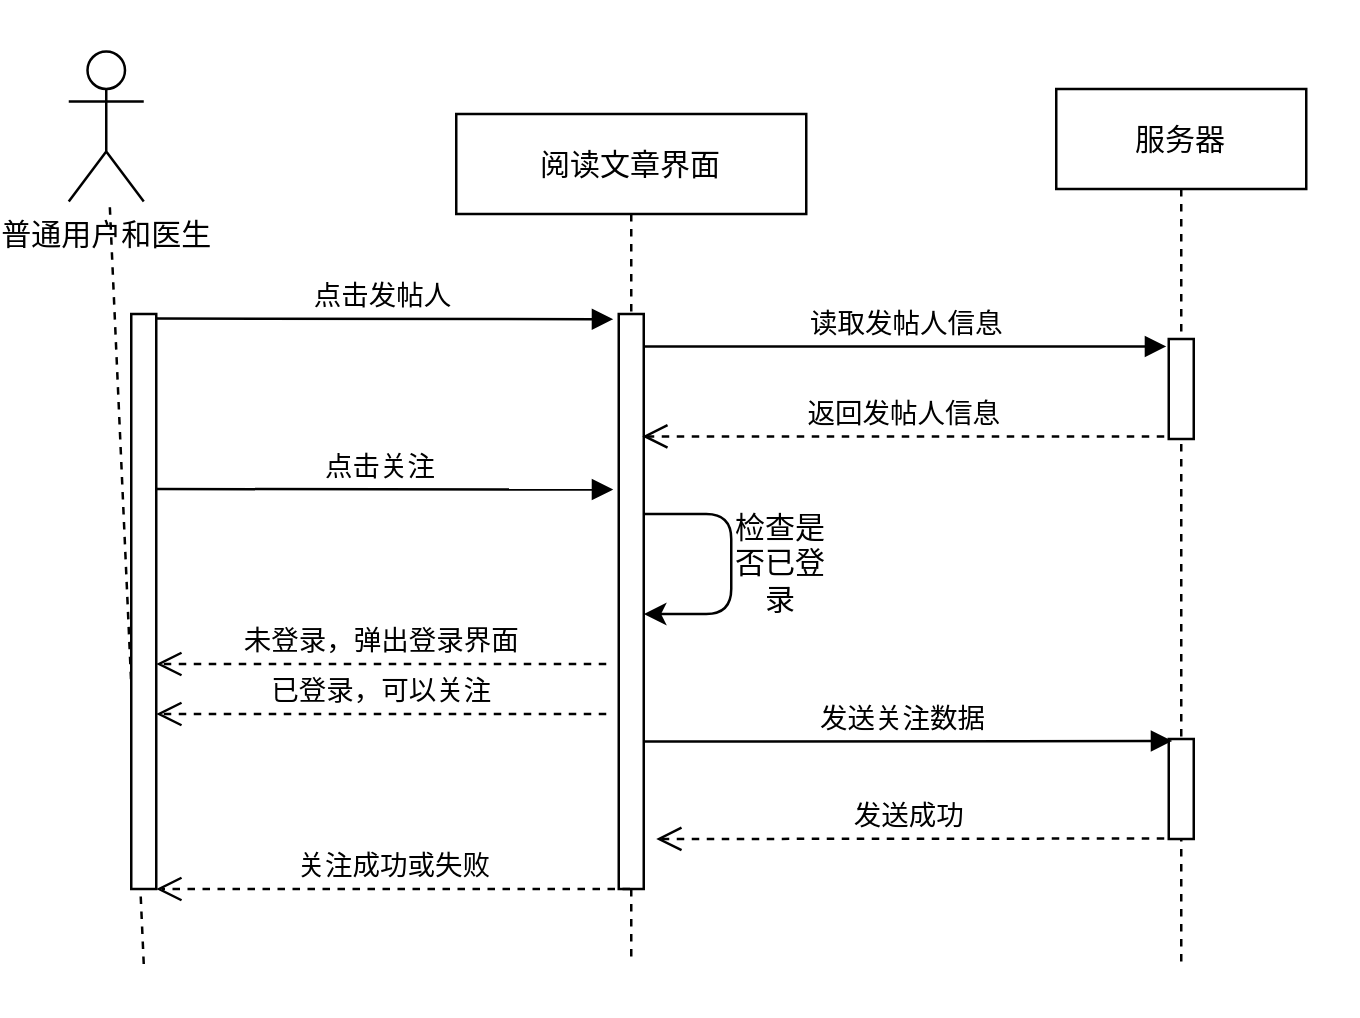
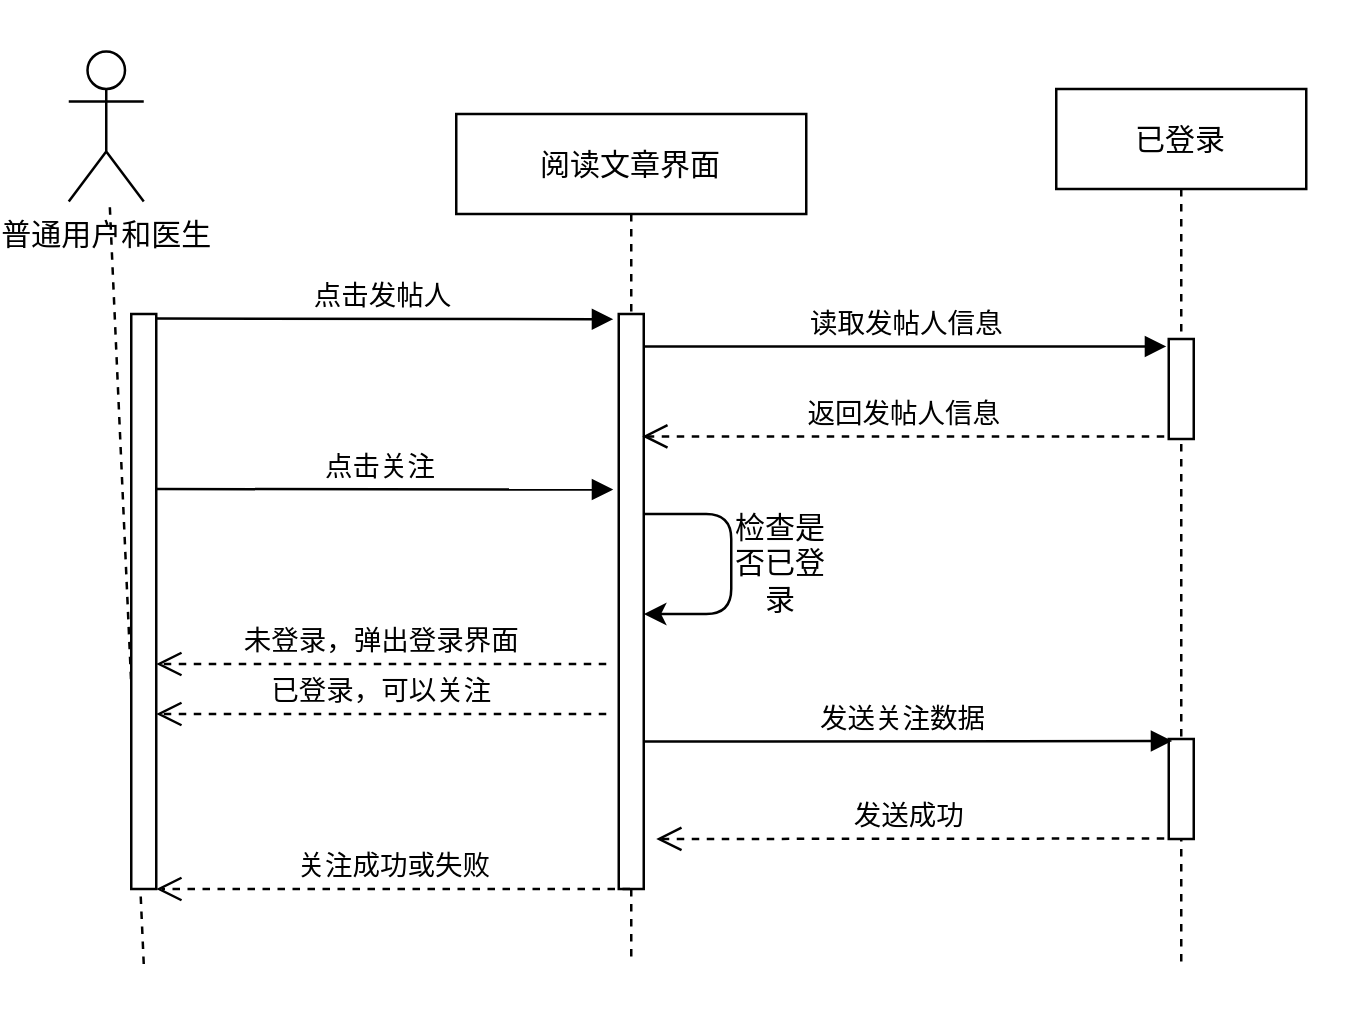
(1180, 140) -> (1180, 140)
